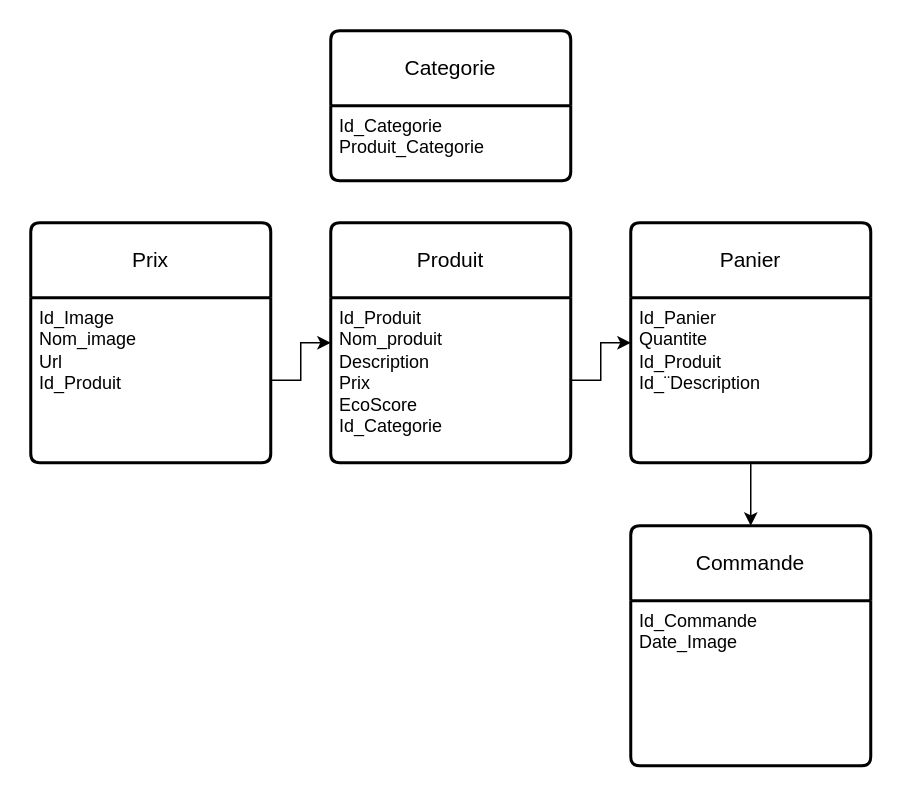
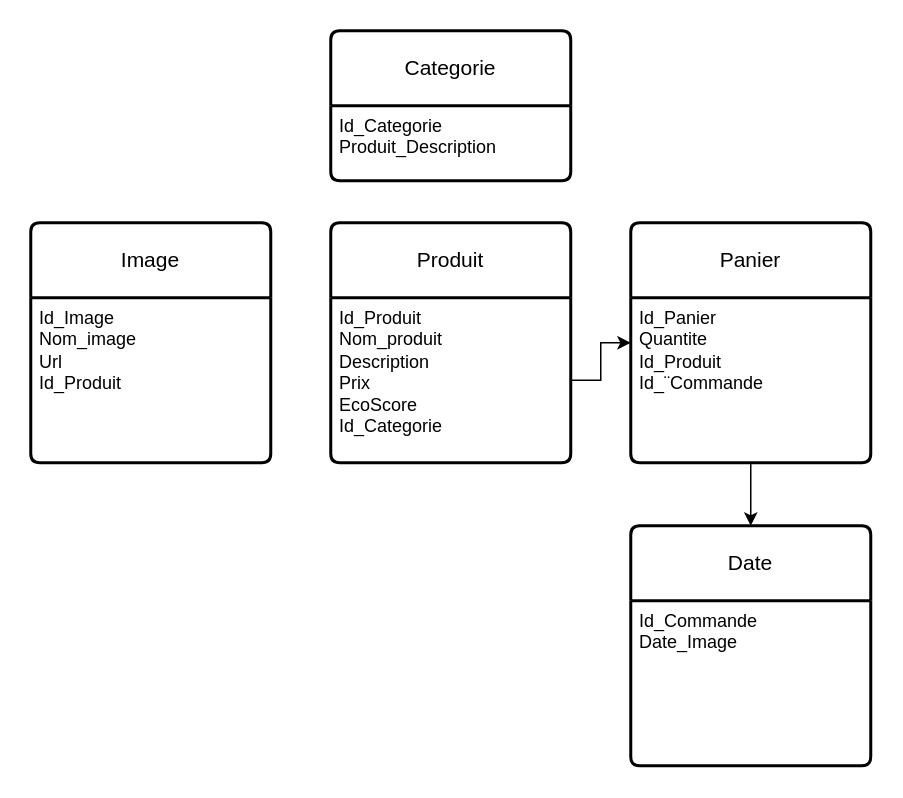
(421, 138) -> (428, 138)
(151, 260) -> (151, 260)
(711, 351) -> (700, 351)
(301, 366) -> none
(751, 563) -> (751, 563)
